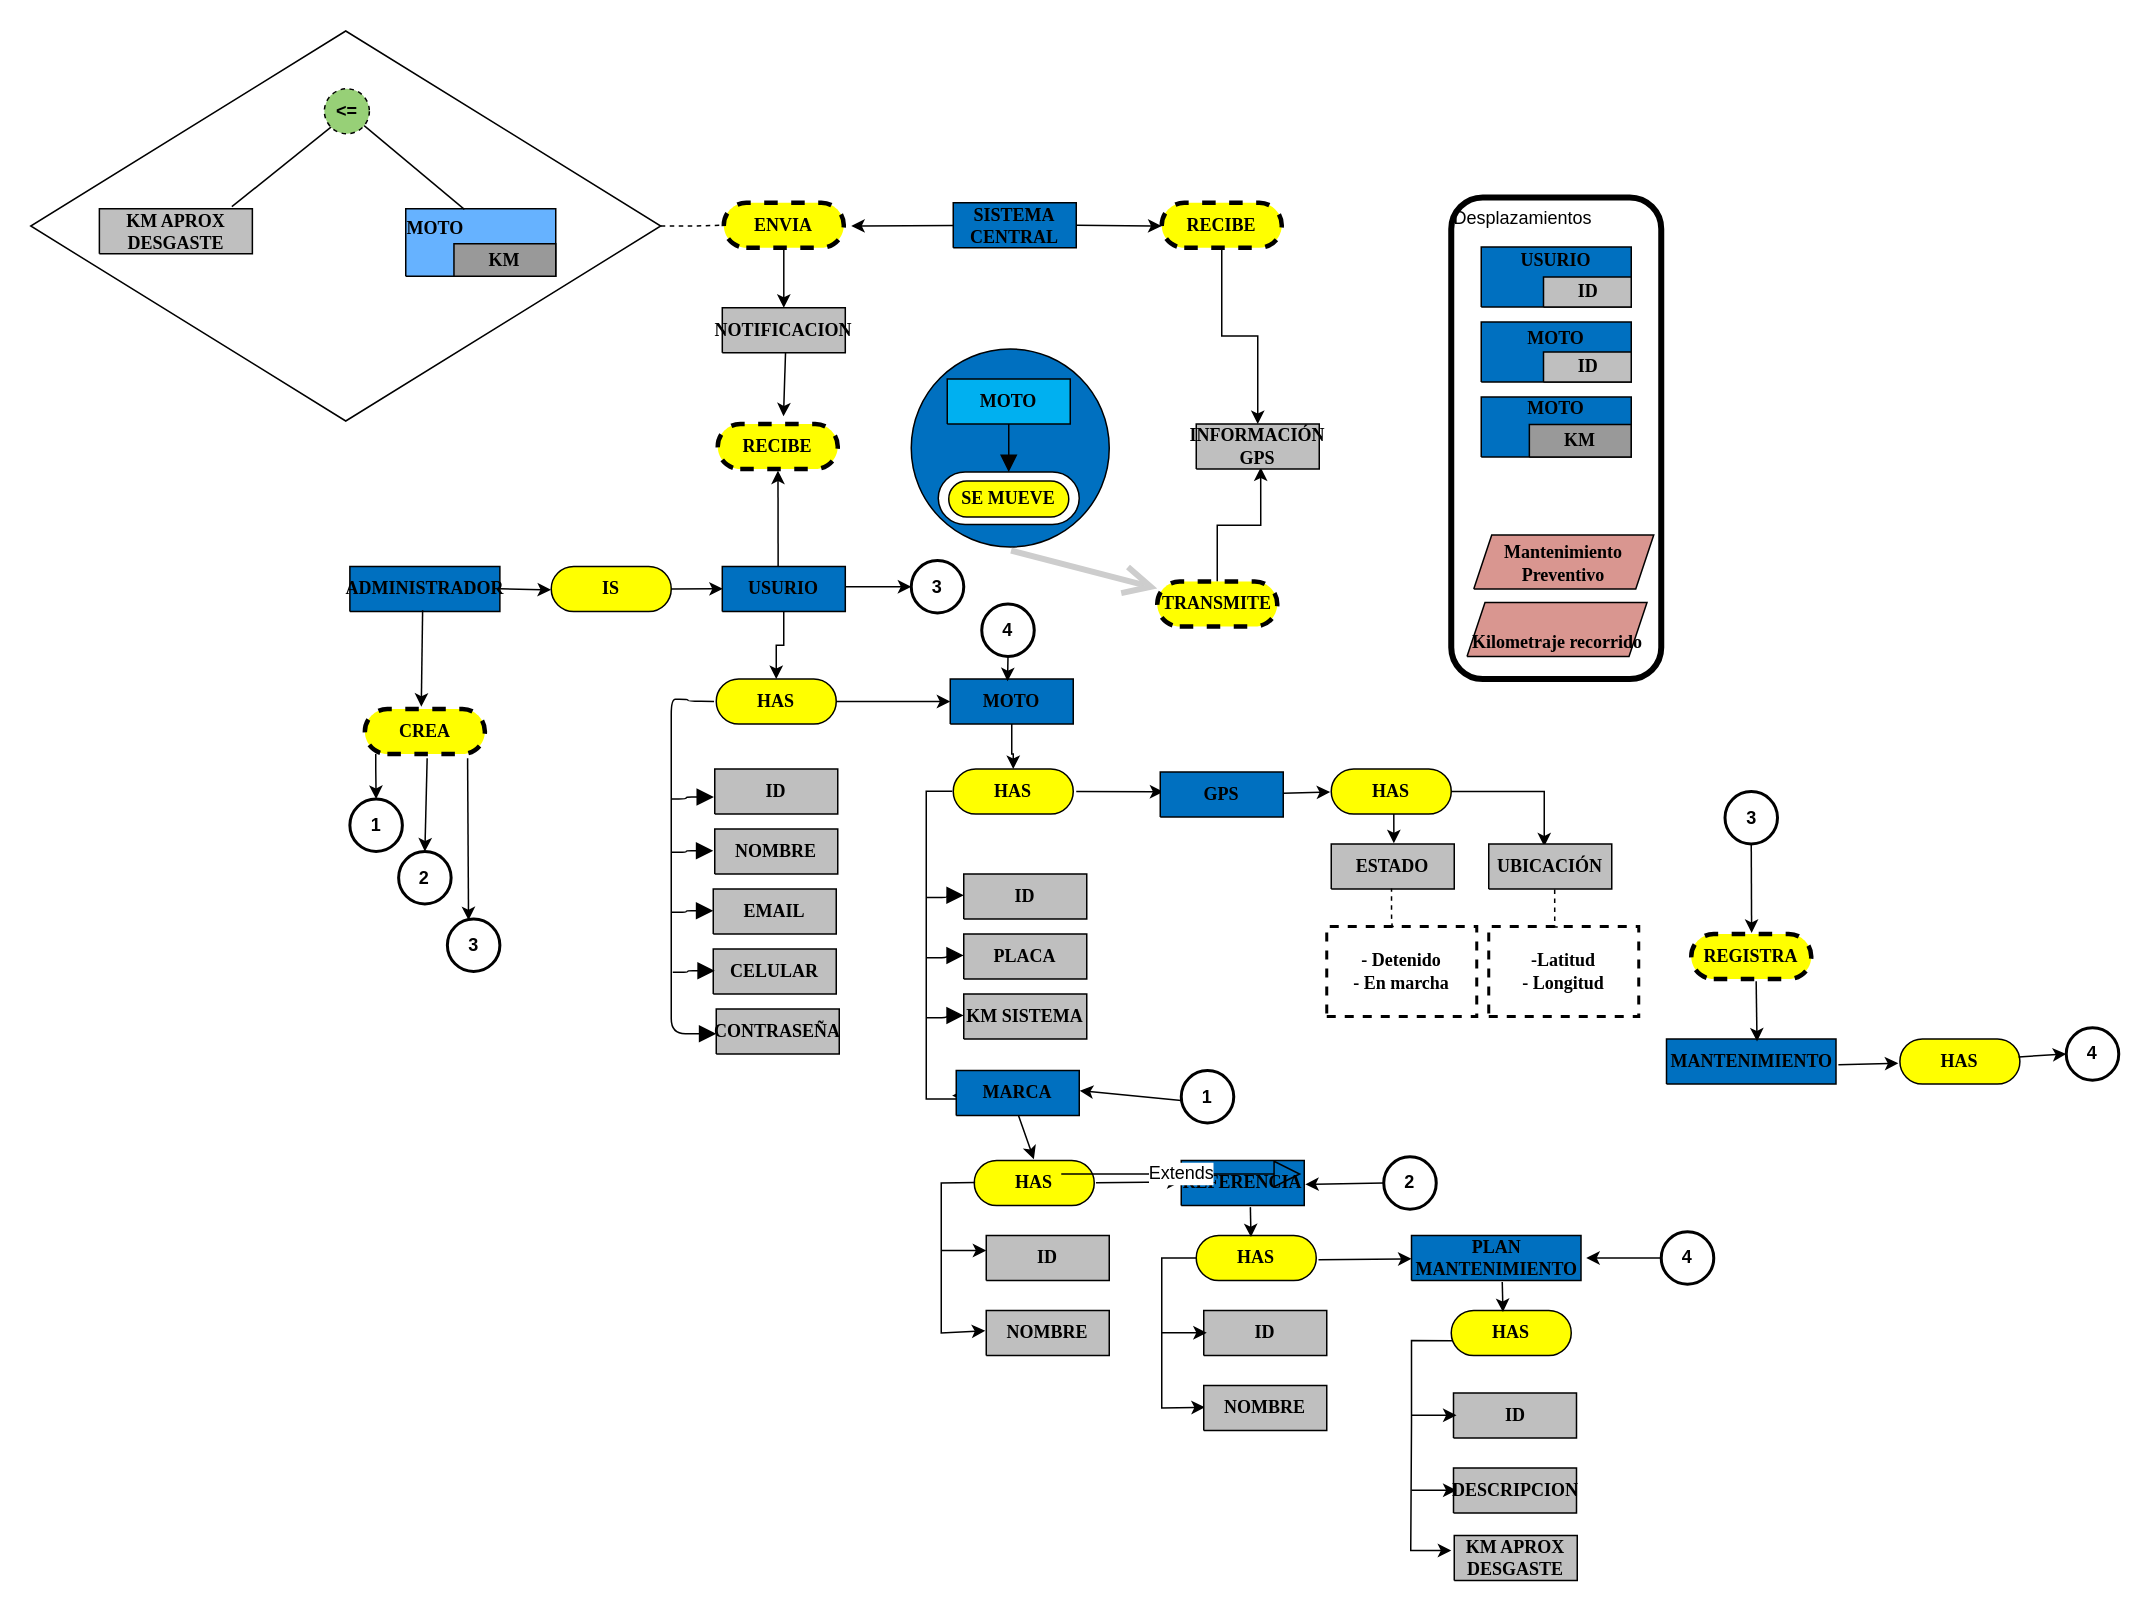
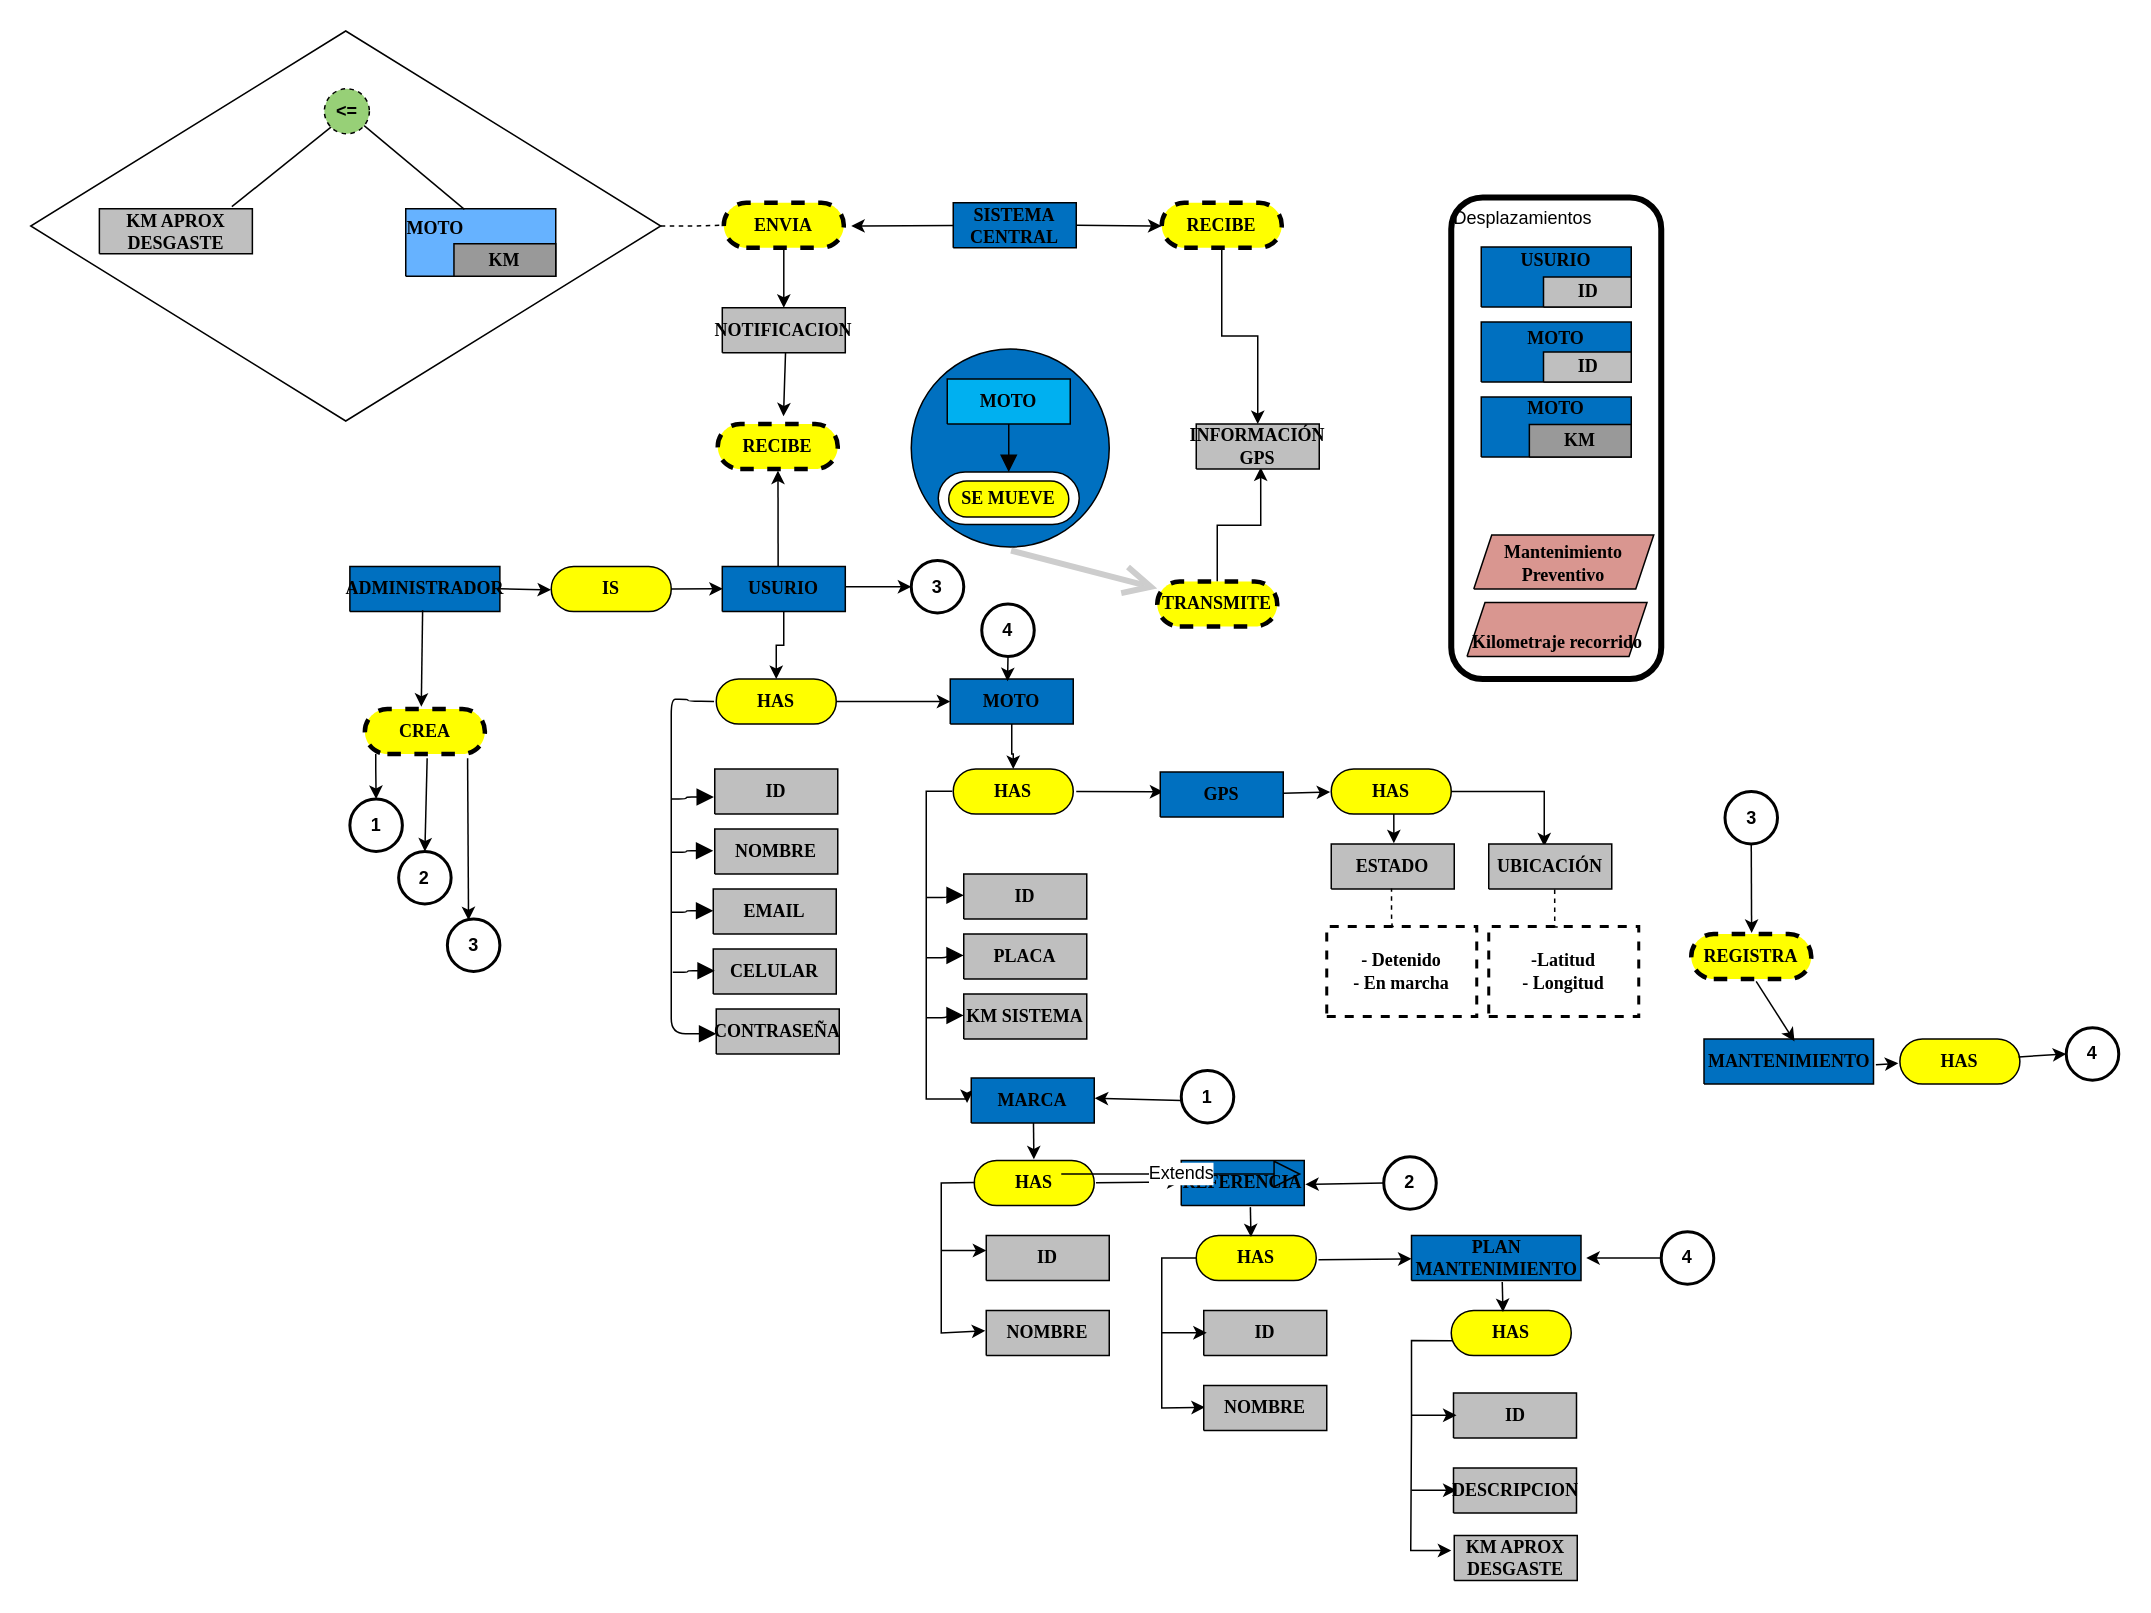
(1751, 1061) -> (1789, 1061)
(1018, 1093) -> (1033, 1100)
